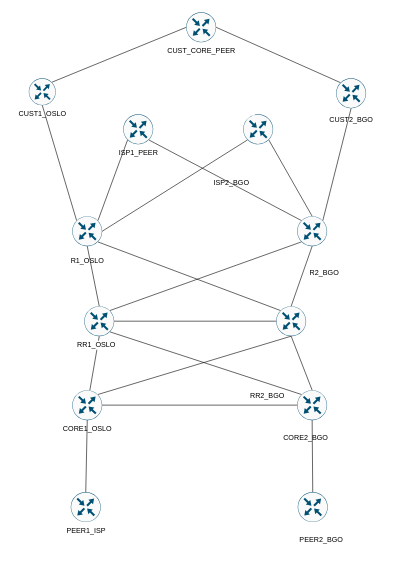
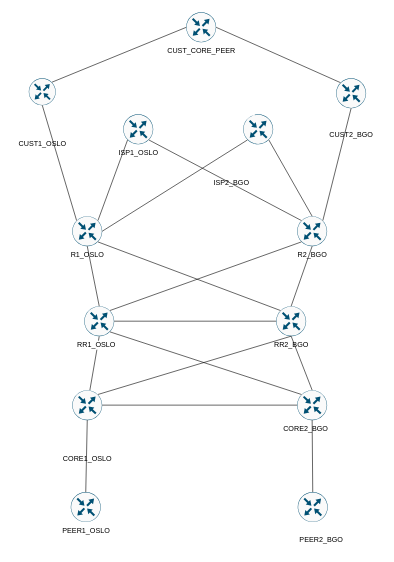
(42, 114) -> (42, 144)
(351, 120) -> (351, 135)
(139, 153) -> (139, 153)
(87, 261) -> (87, 255)
(324, 273) -> (312, 255)
(267, 396) -> (291, 345)
(87, 429) -> (87, 459)
(306, 438) -> (306, 429)
(86, 531) -> (86, 531)
